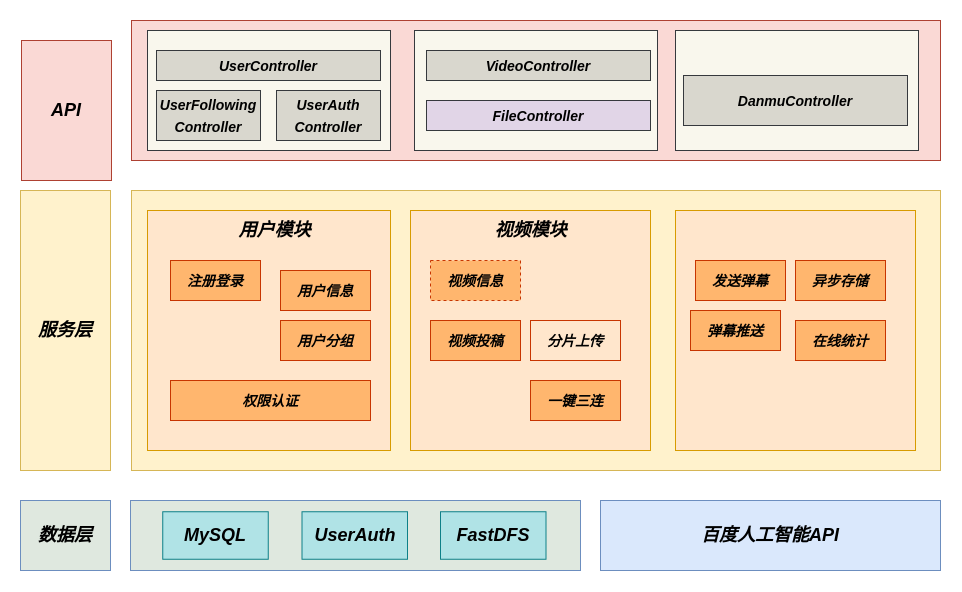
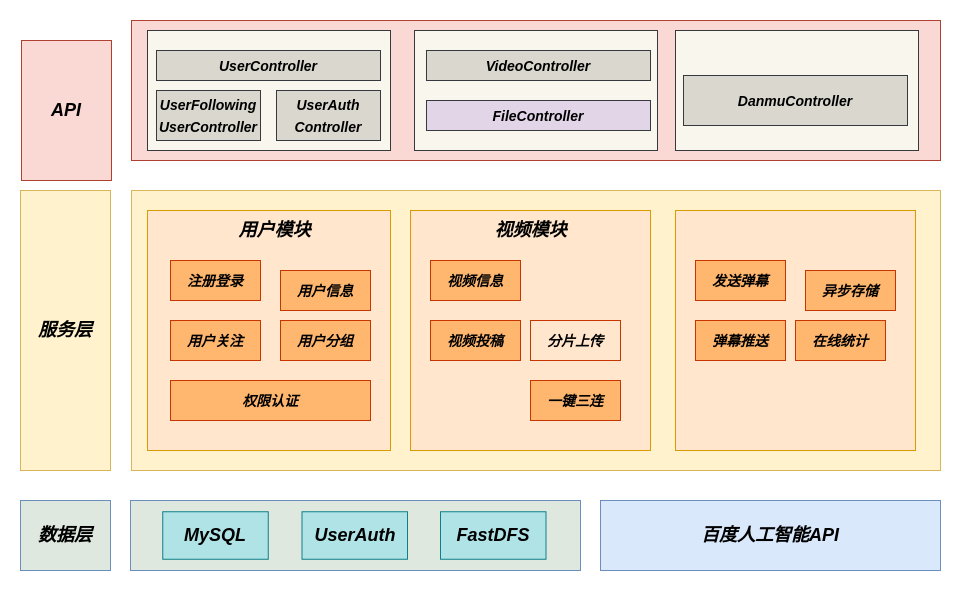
(209, 116) -> (209, 116)
(476, 281) -> (476, 281)
(841, 281) -> (851, 291)
(736, 331) -> (741, 341)
none -> (216, 341)
